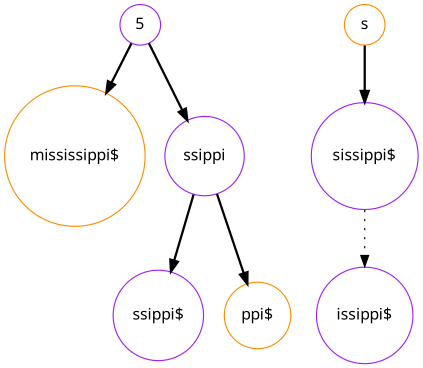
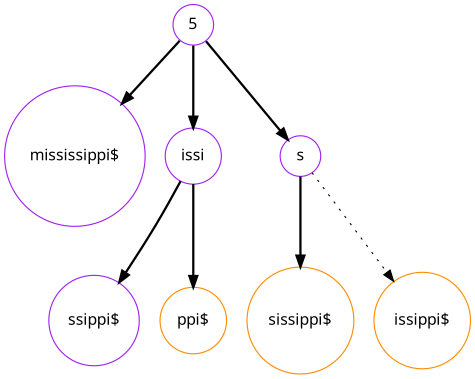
(365, 25) -> (300, 156)
none -> (243, 86)
(75, 156) -> (75, 156)
(205, 156) -> (193, 156)
(365, 156) -> (300, 321)
(365, 233) -> (349, 222)
(365, 315) -> (422, 321)
